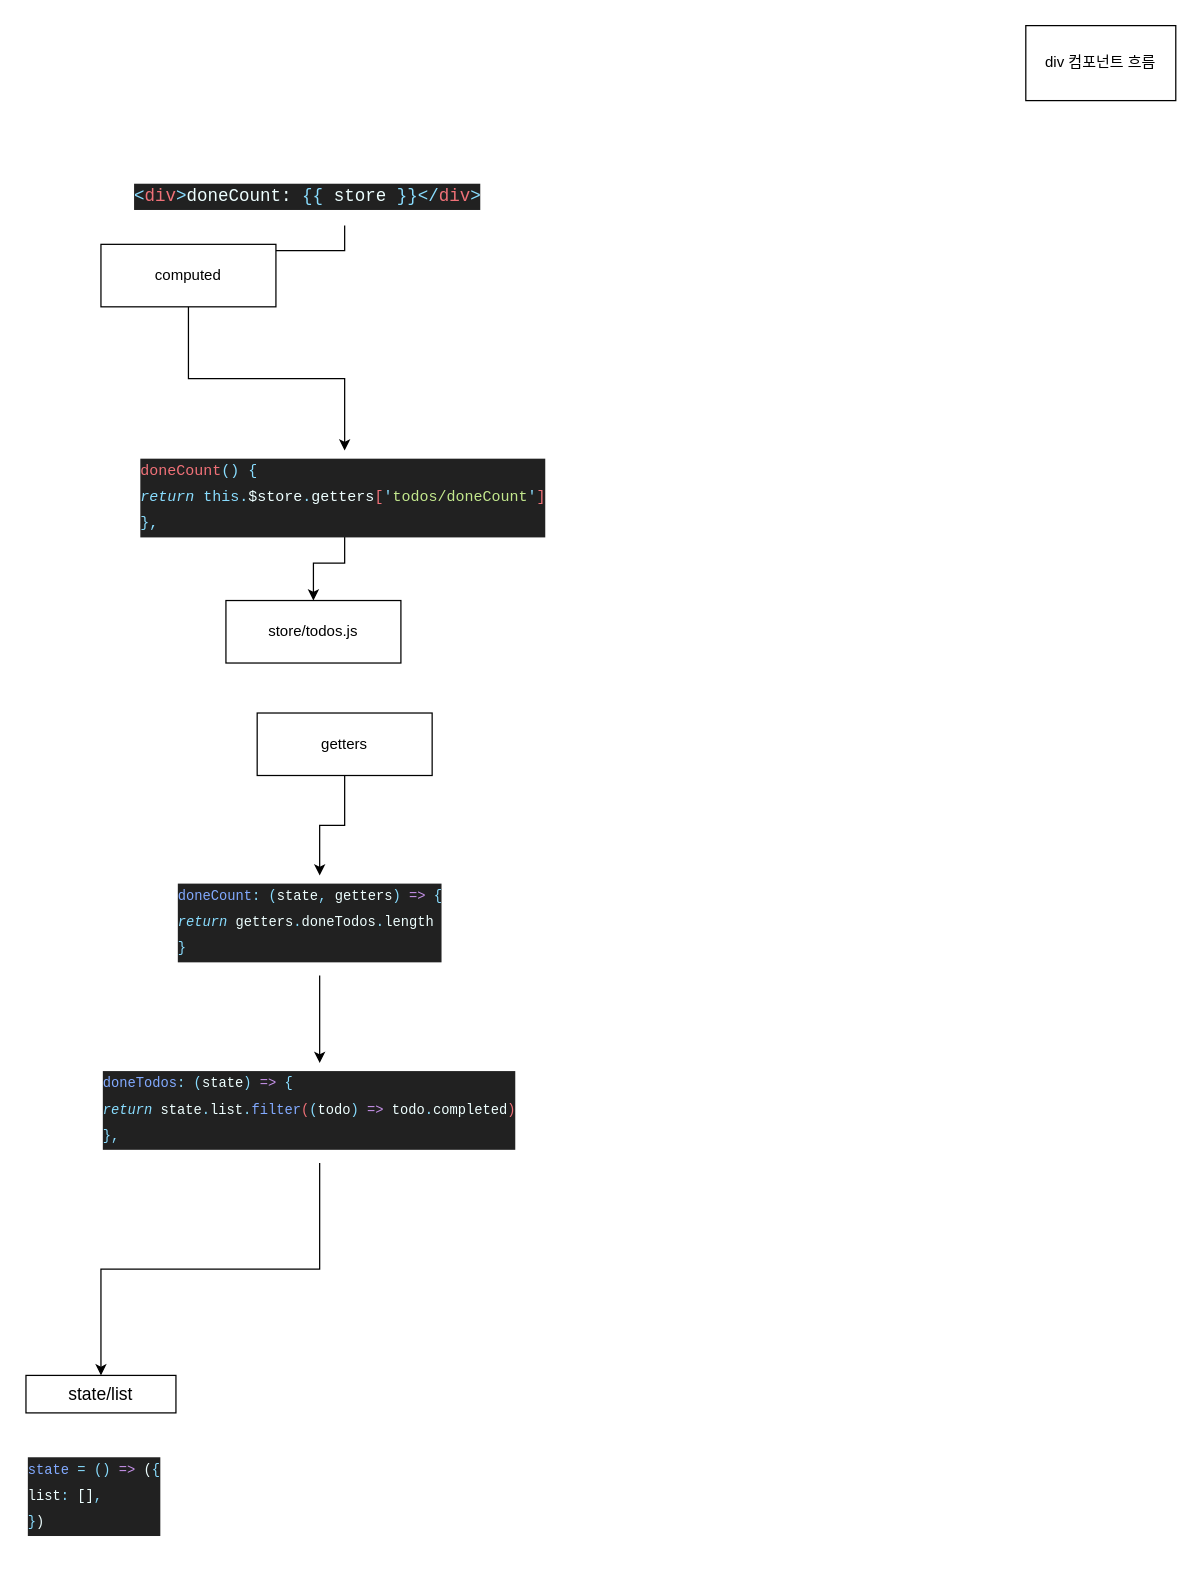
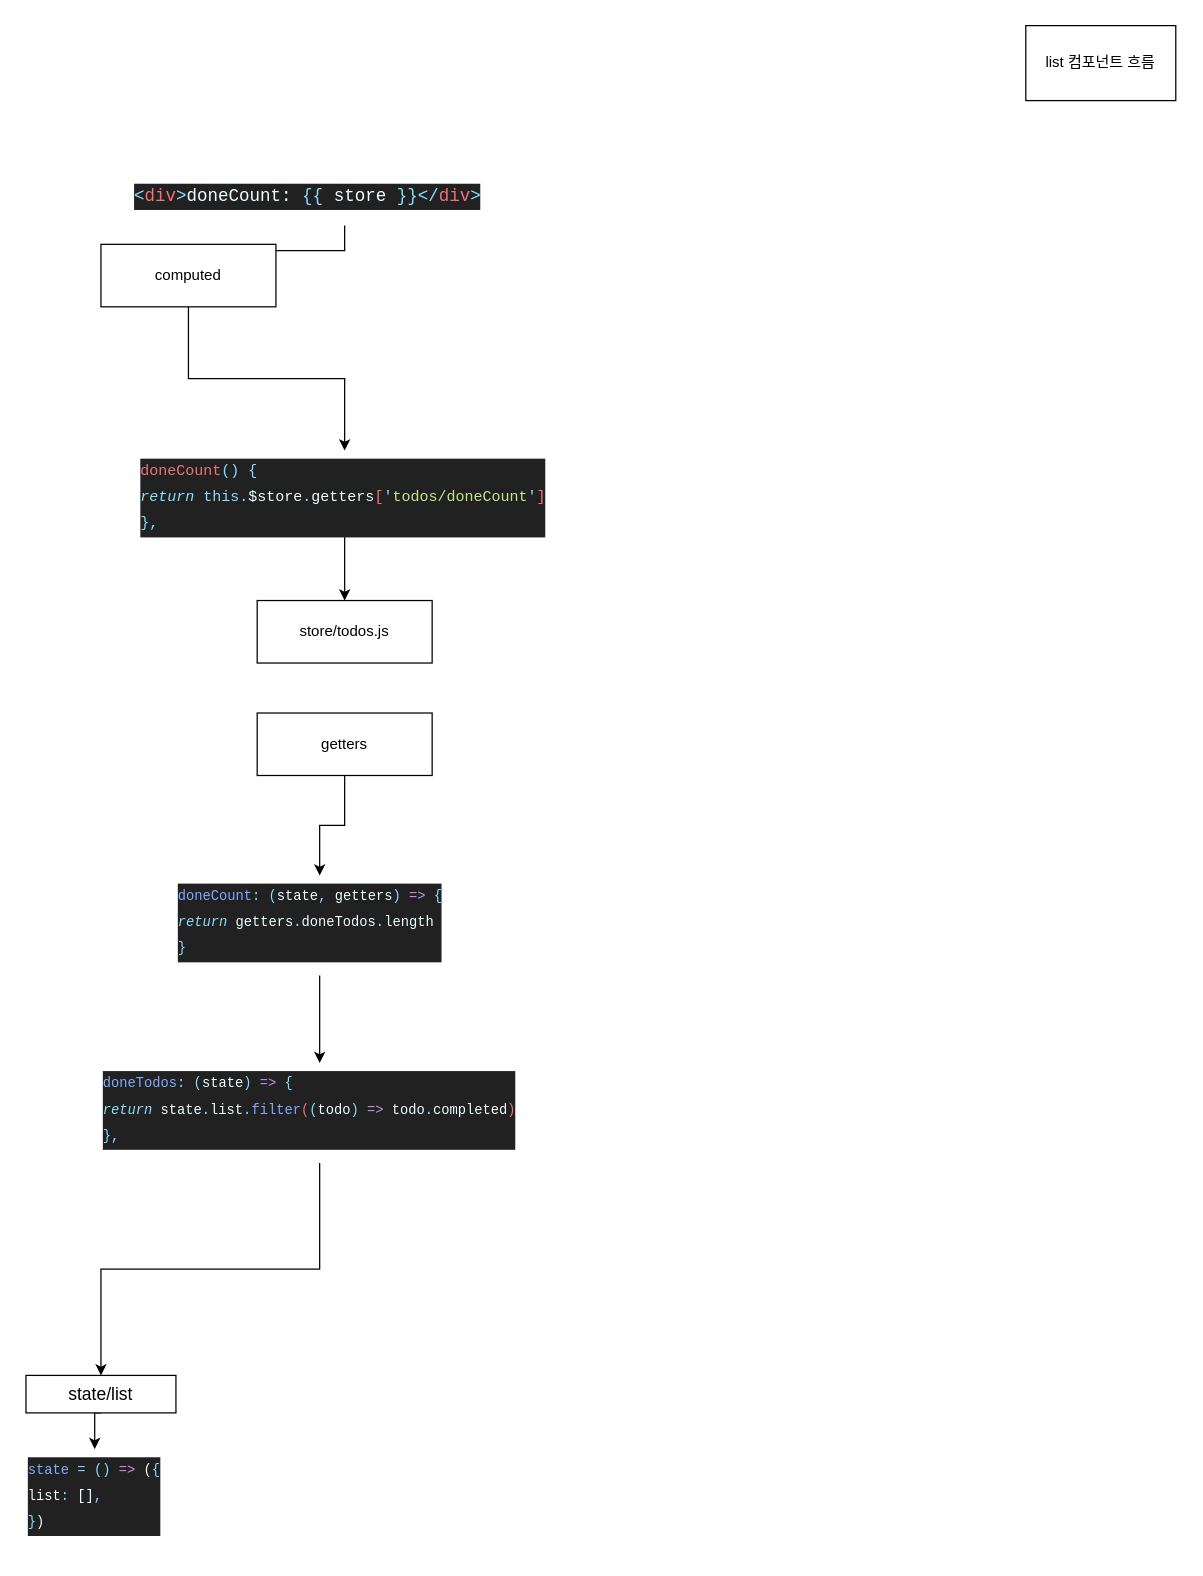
(1101, 63) -> (1101, 63)
(313, 632) -> (344, 632)
none -> (94, 1426)
